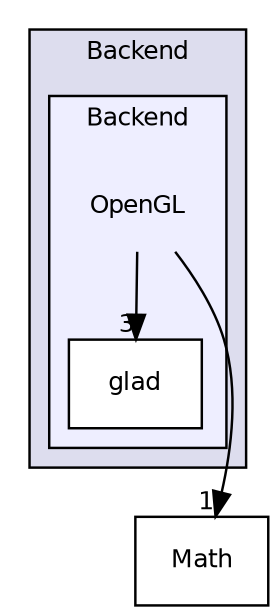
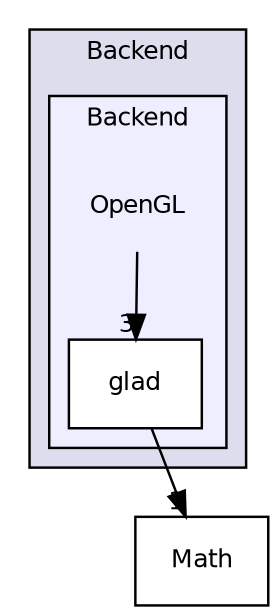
(210, 305) -> (164, 461)
